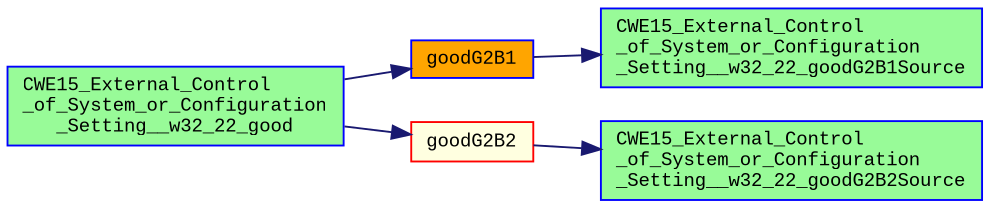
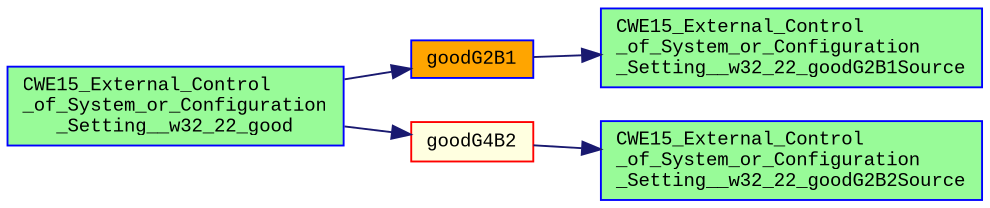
(472, 142) -> (472, 142)
